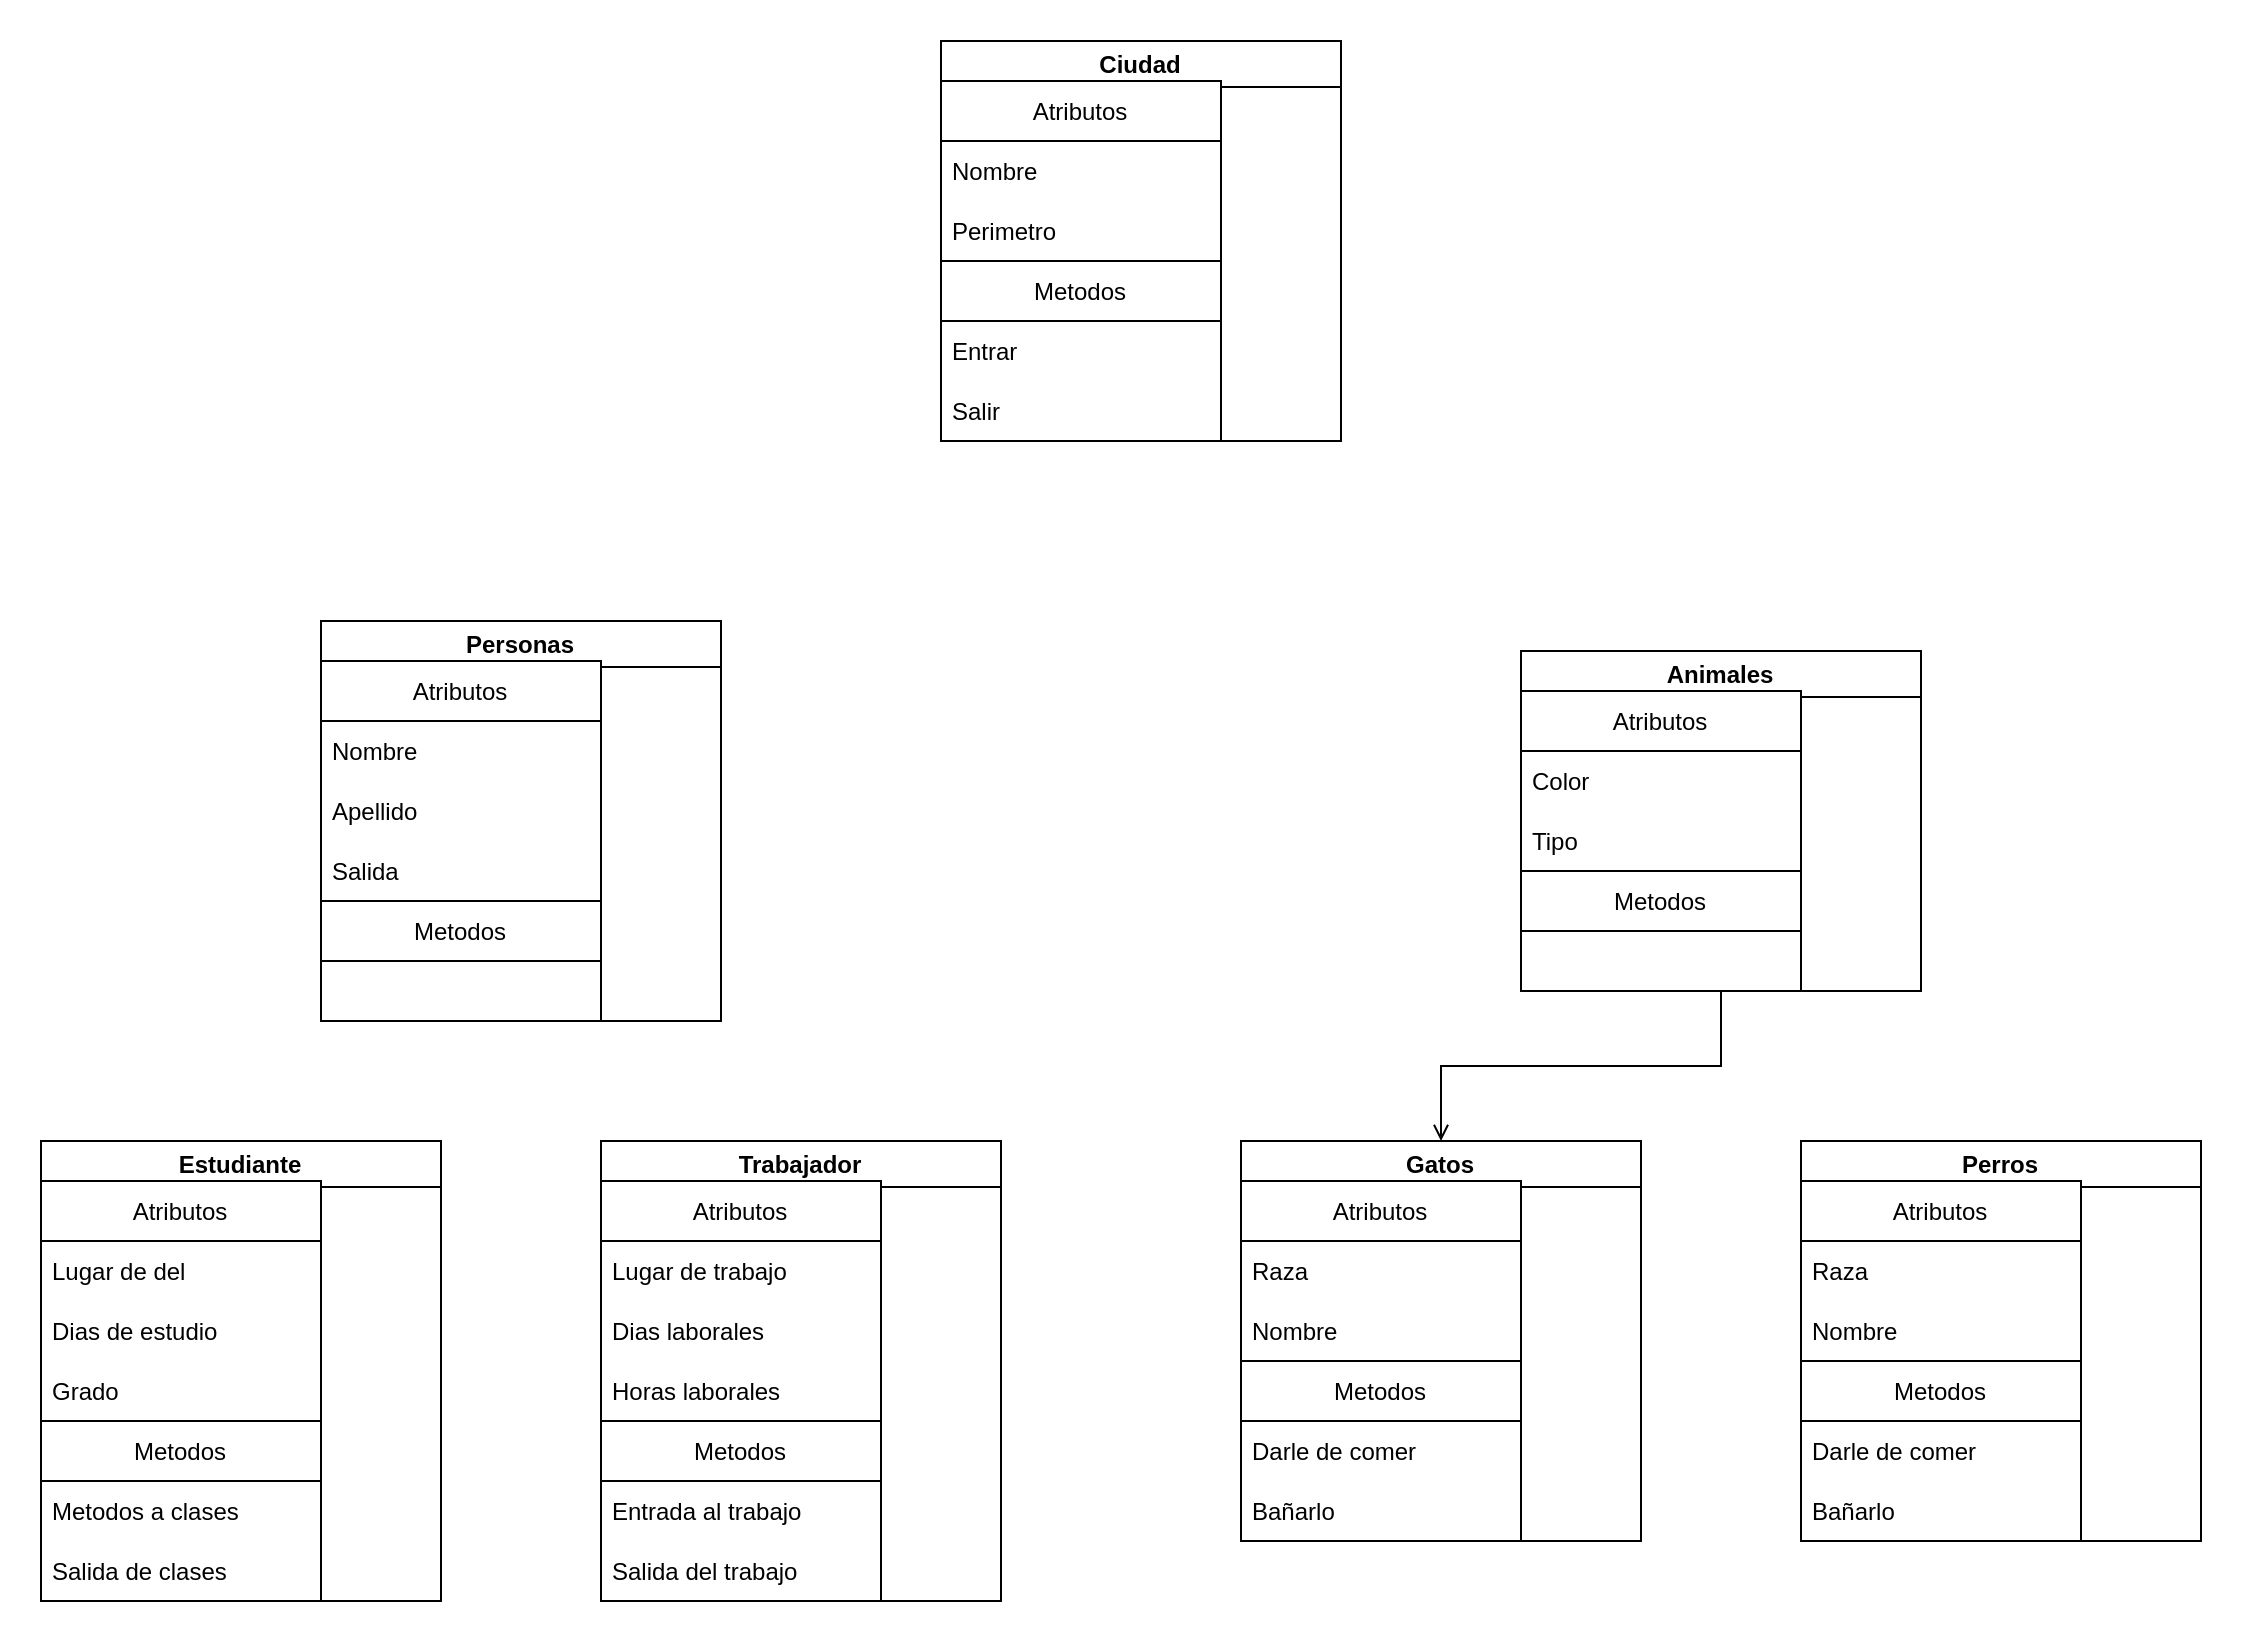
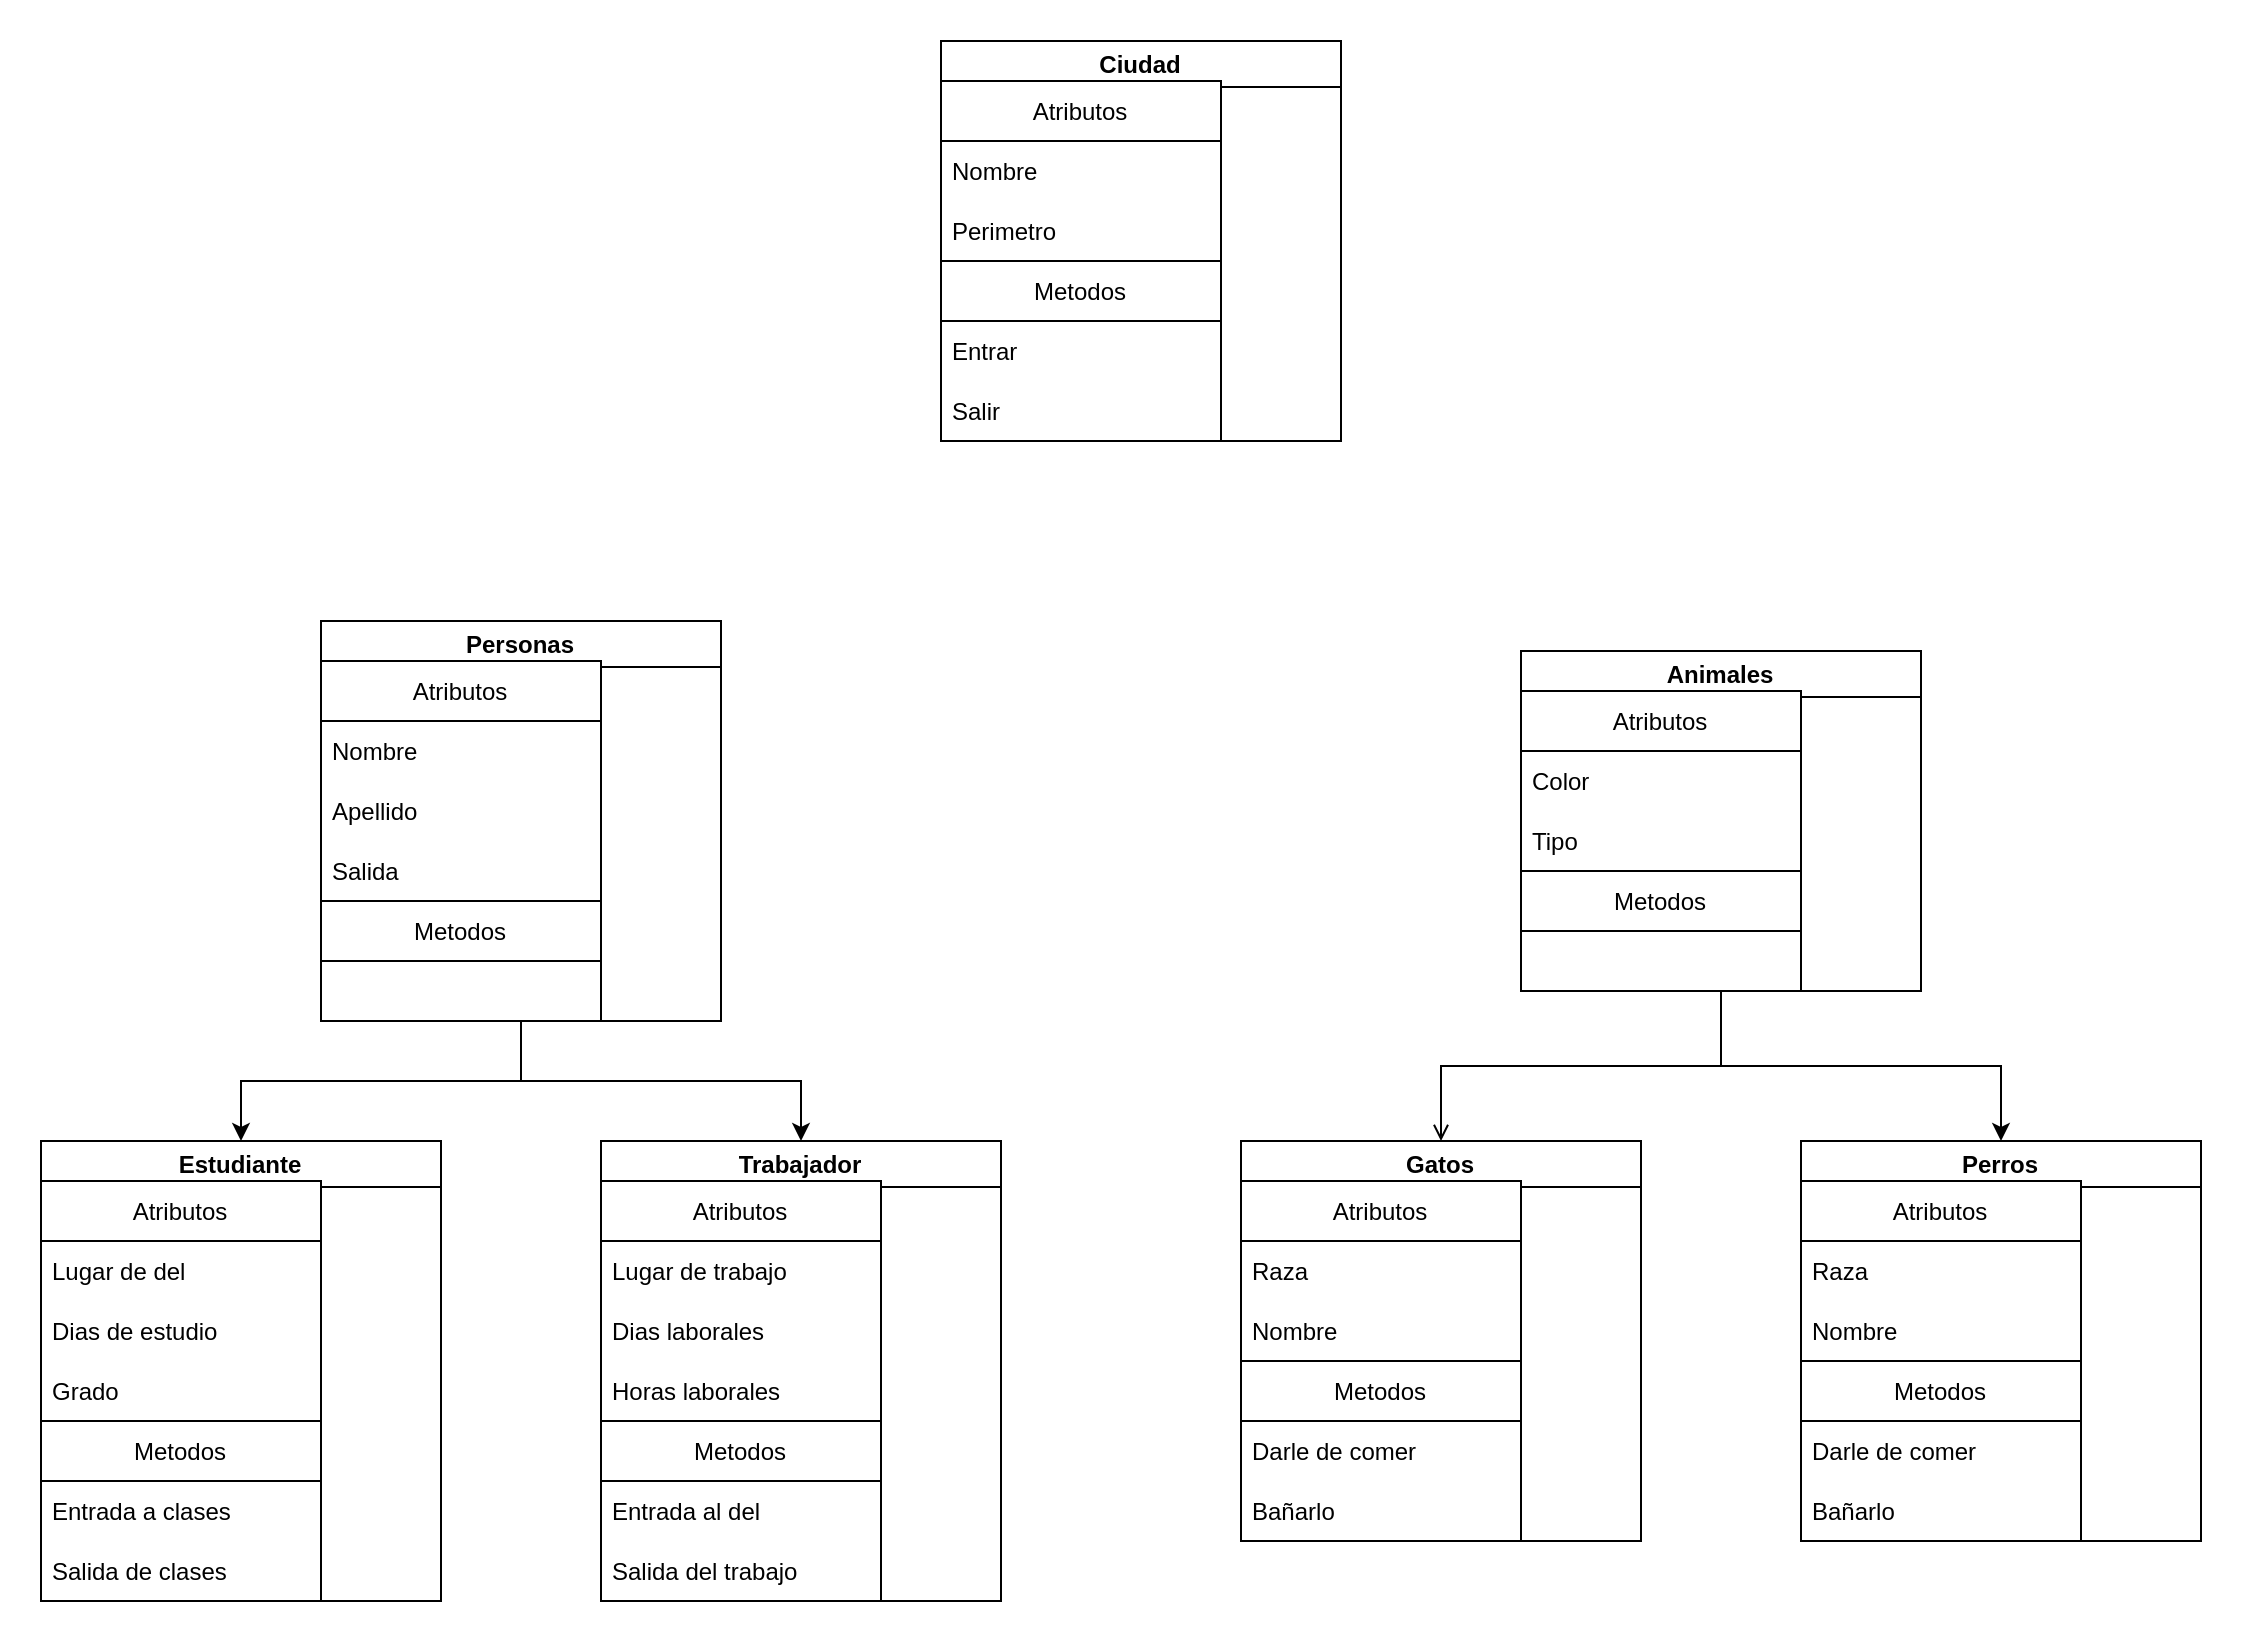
none -> (1894, 1066)
none -> (356, 1081)
none -> (686, 1081)
(150, 1512) -> (150, 1512)
(724, 1512) -> (694, 1512)
